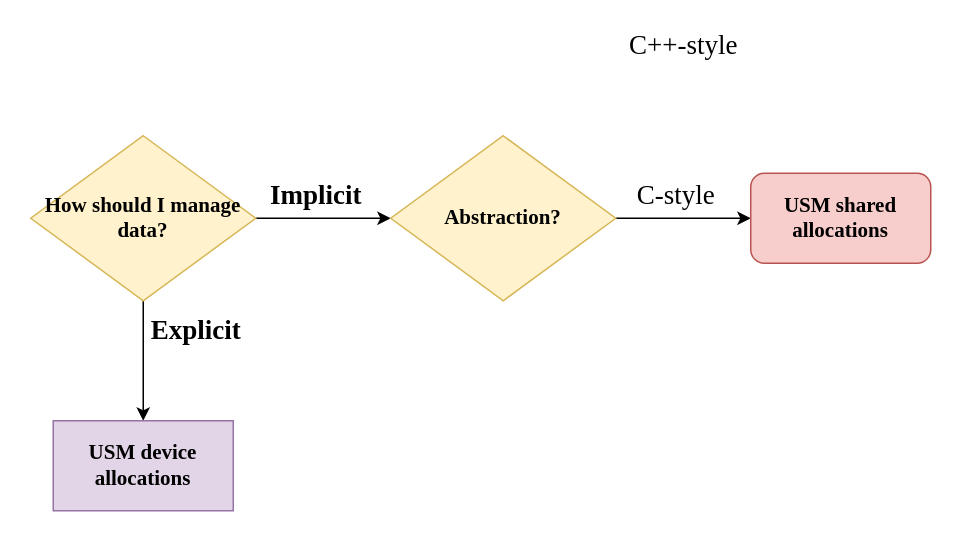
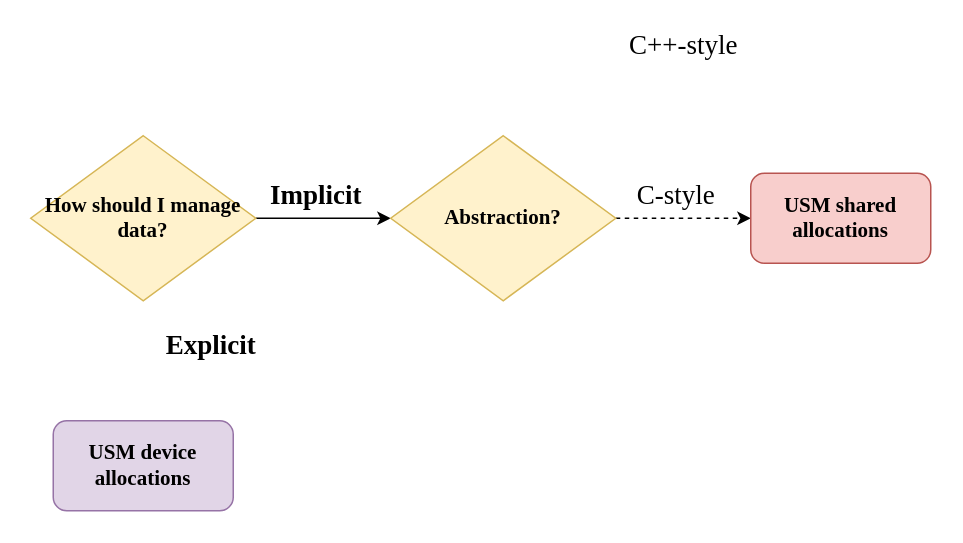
(679, 218) -> (679, 218)
(196, 331) -> (211, 346)
(143, 356) -> none
(143, 466) -> (143, 466)
